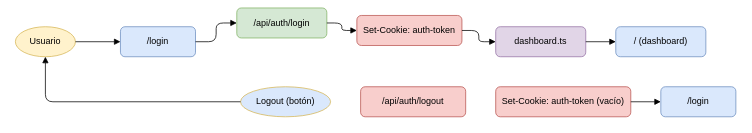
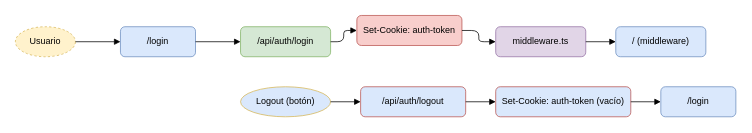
(282, 23) -> (285, 42)
(45, 42) -> (45, 42)
(540, 42) -> (540, 42)
(660, 42) -> (660, 42)
(126, 102) -> (342, 102)
(413, 102) -> (413, 102)
none -> (477, 102)
(563, 102) -> (563, 102)
